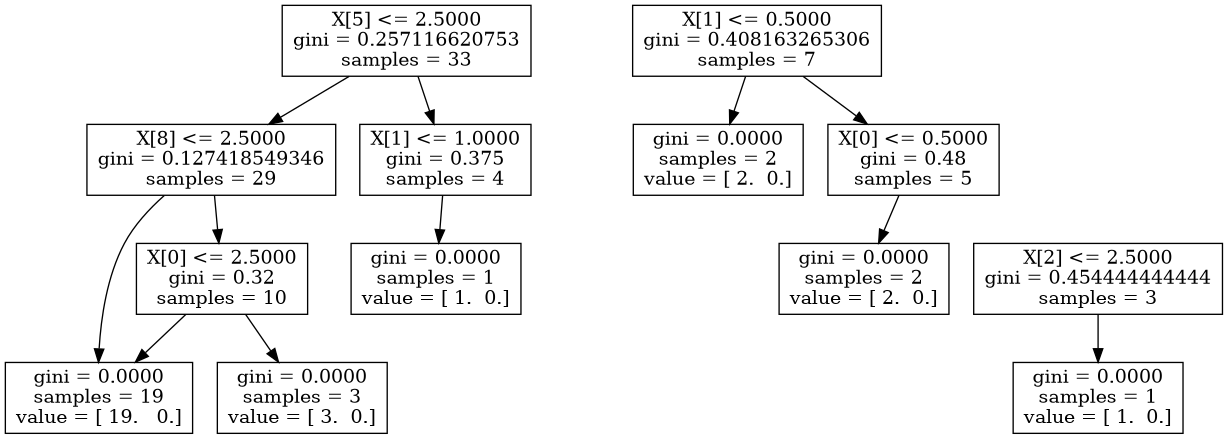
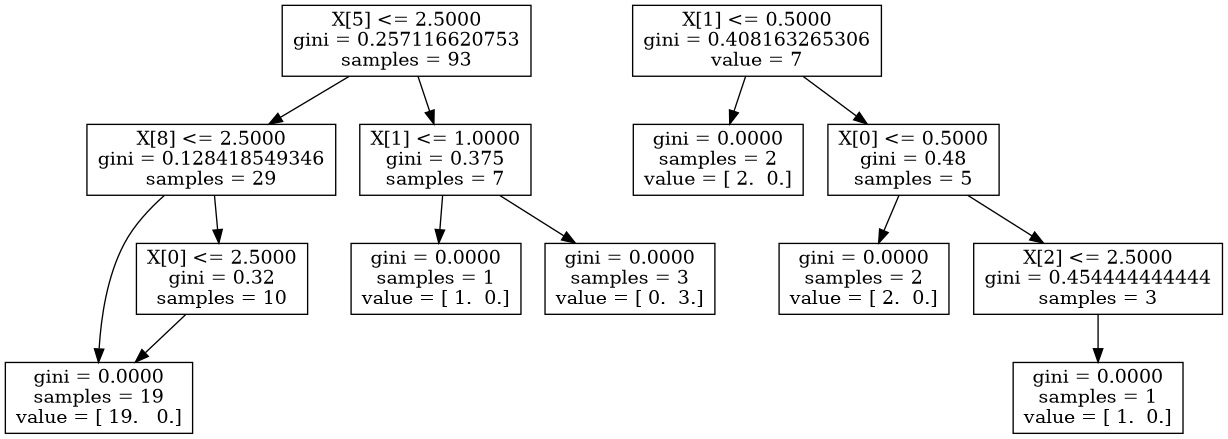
(407, 41) -> (407, 41)
(757, 41) -> (757, 41)
(211, 160) -> (211, 160)
(445, 160) -> (445, 160)
none -> (1000, 216)
none -> (630, 279)
(302, 398) -> none
